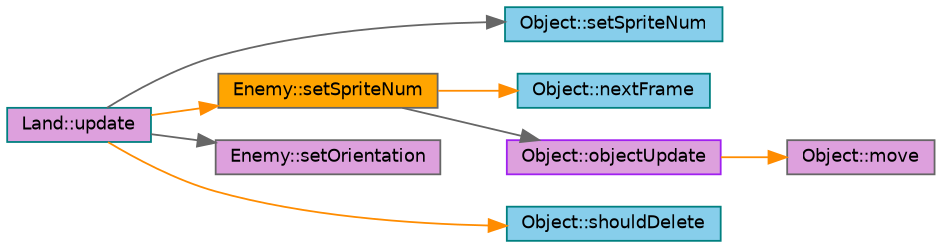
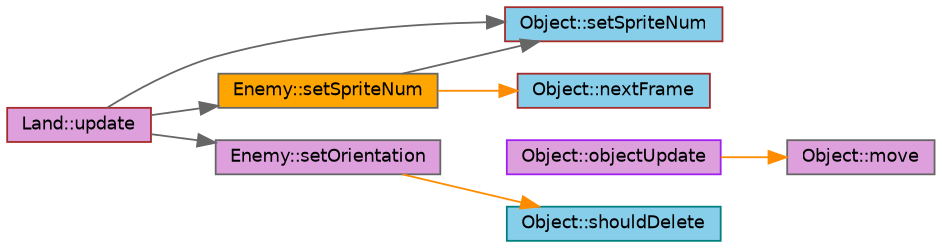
(614, 24) -> (614, 24)
(614, 91) -> (614, 91)
(175, 112) -> (175, 112)
(462, 122) -> (462, 60)
(79, 125) -> (79, 125)
(292, 208) -> (462, 188)
